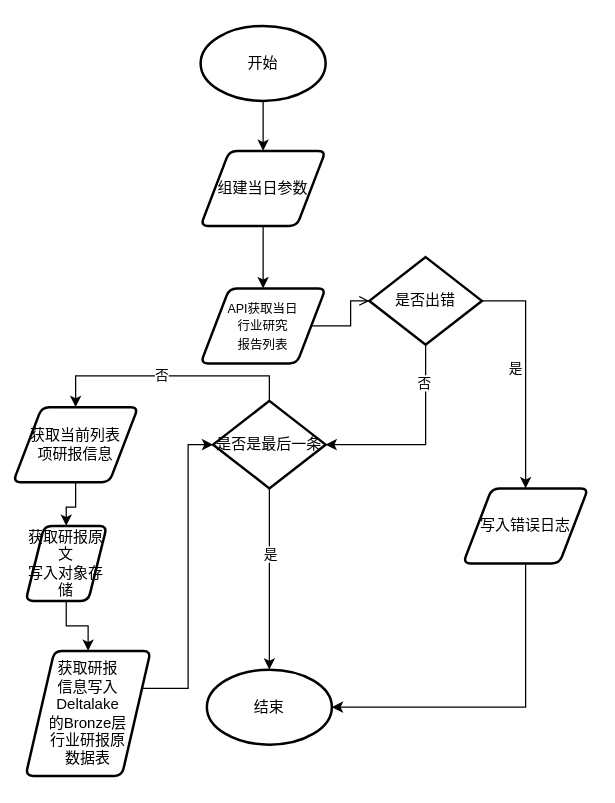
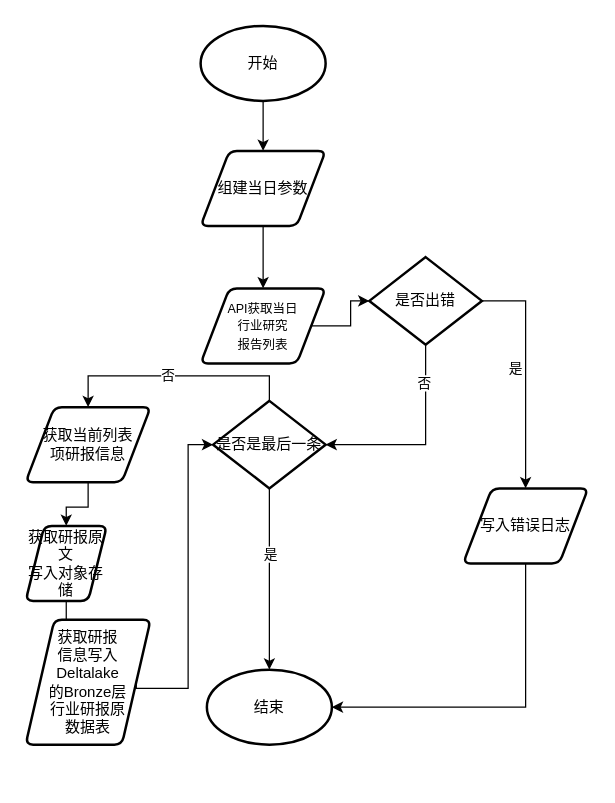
(360, 301) -> (359, 301)
(76, 444) -> (88, 444)
(88, 713) -> (88, 682)
